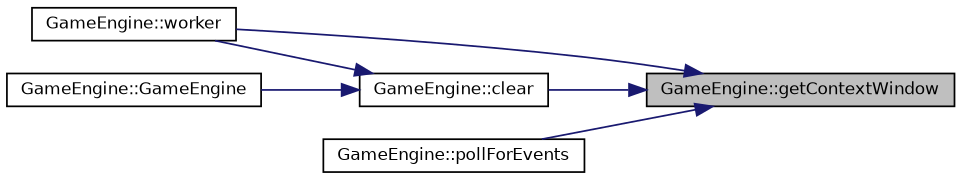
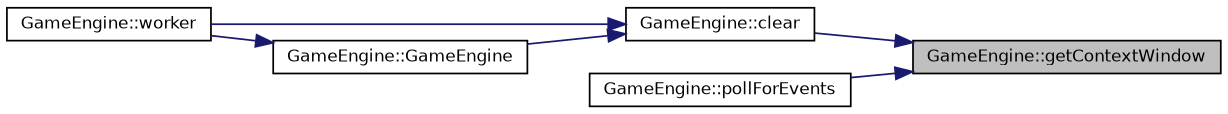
(461, 45) -> (233, 38)
